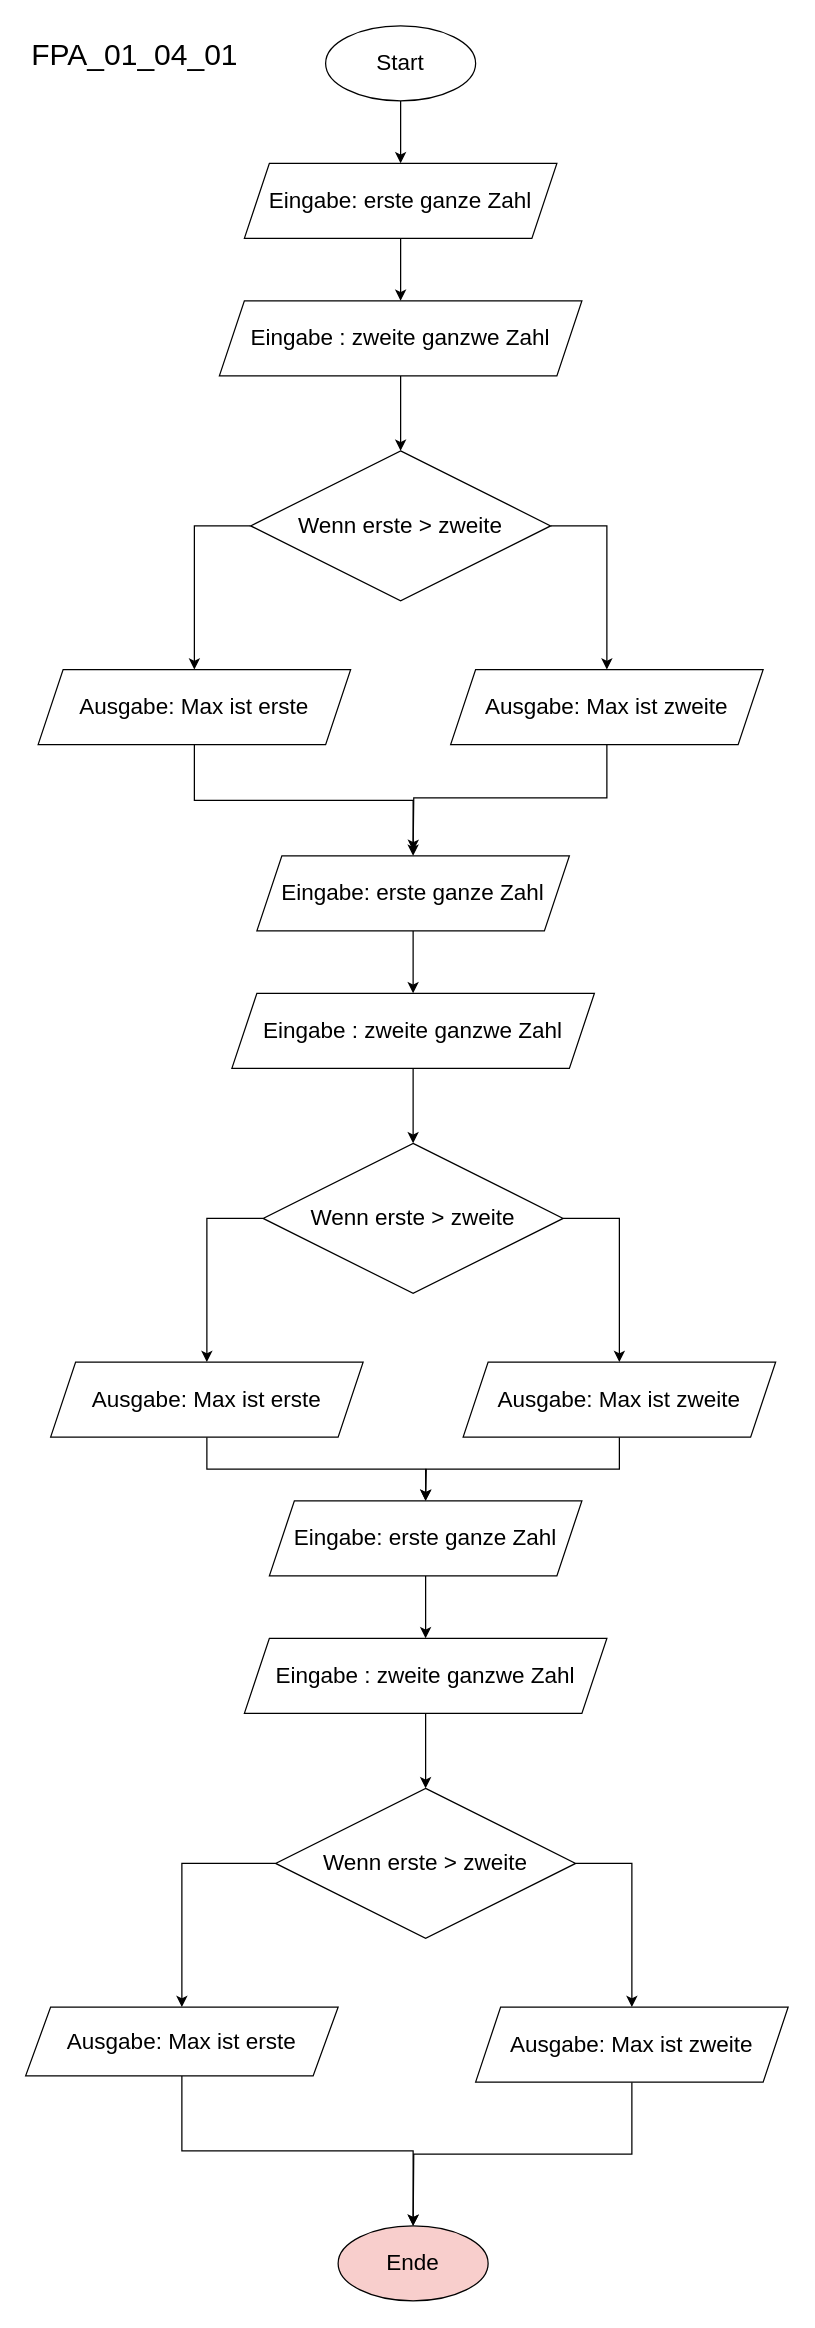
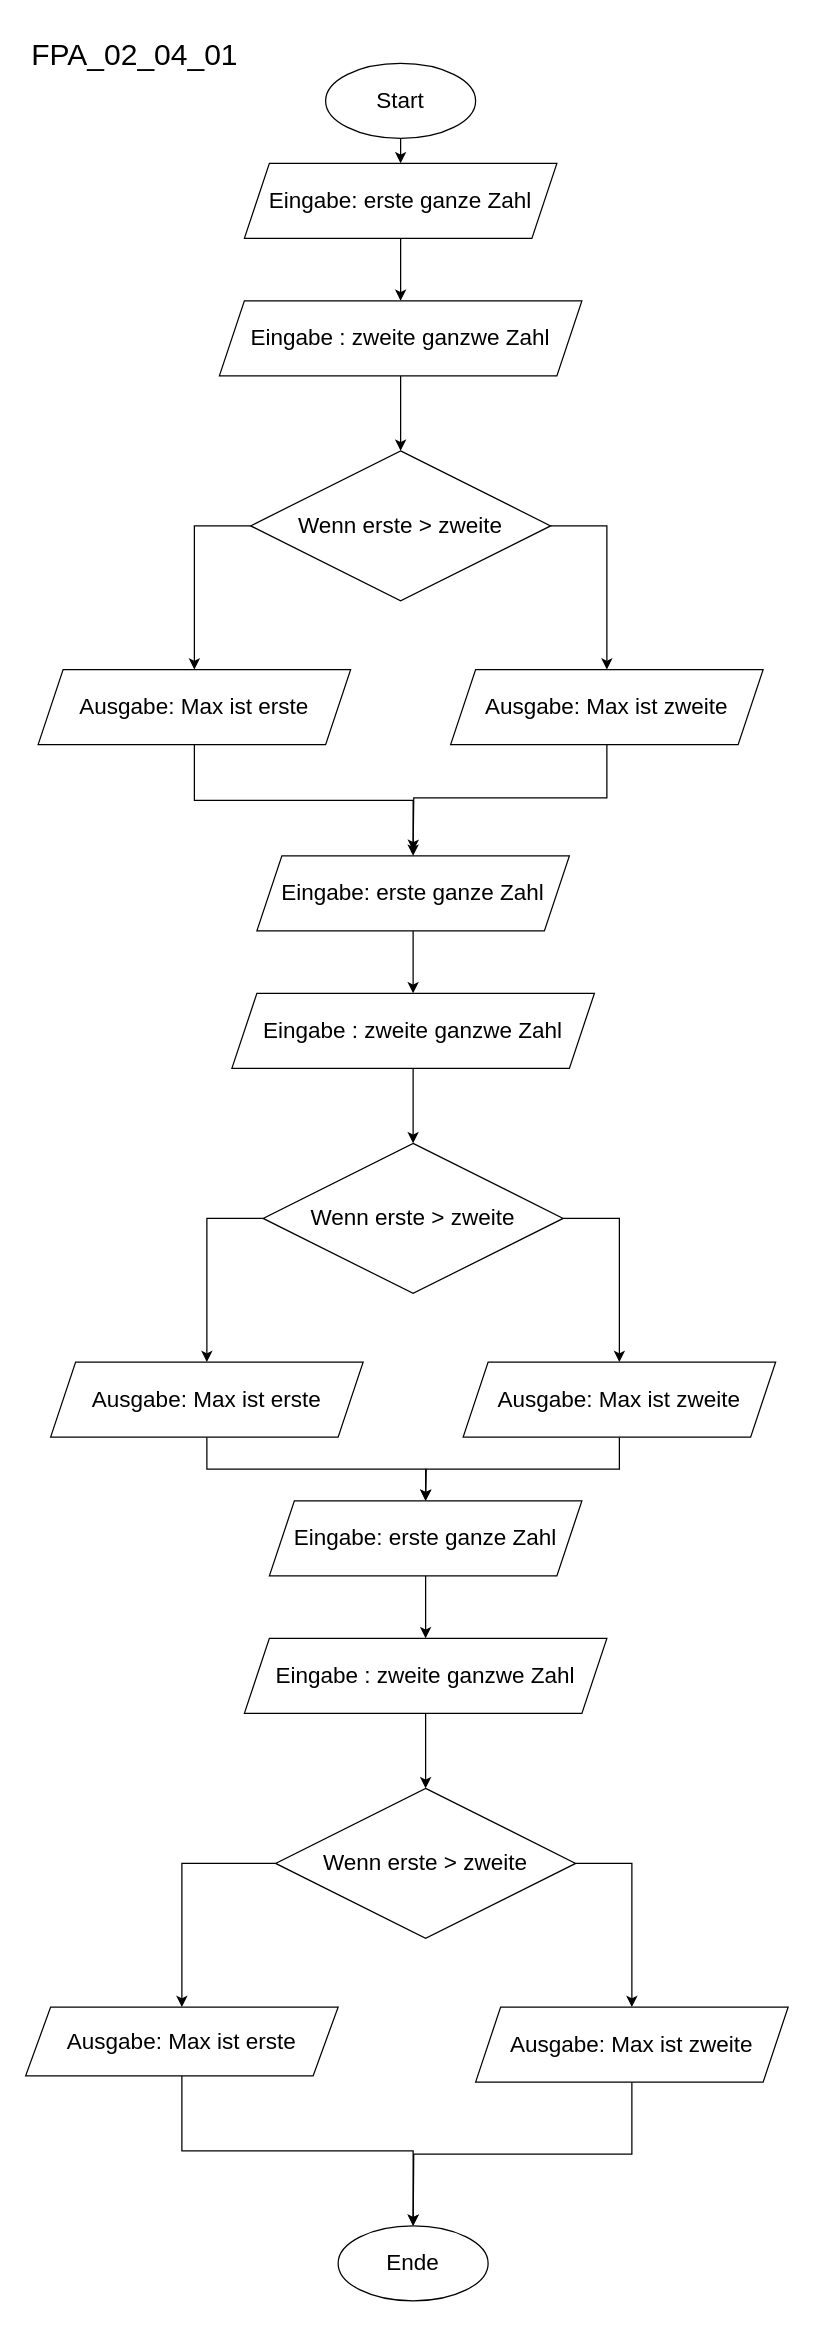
(107, 52) -> (107, 52)
(401, 63) -> (401, 101)
(413, 2263) -> (413, 2263)
